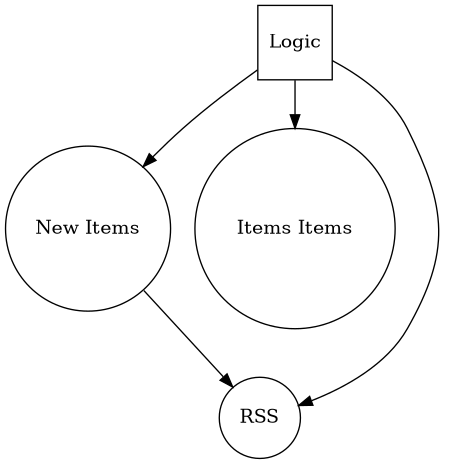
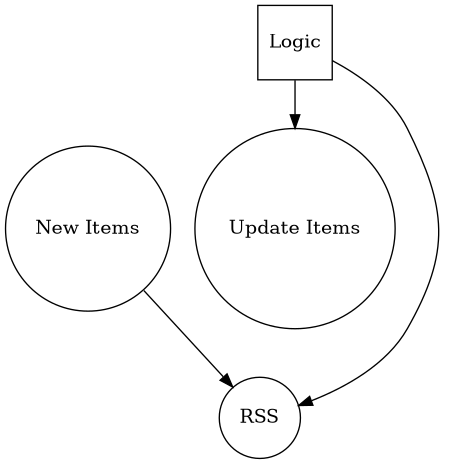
(203, 111) -> none
(295, 229) -> (295, 229)
